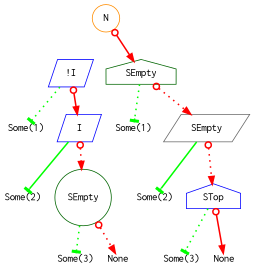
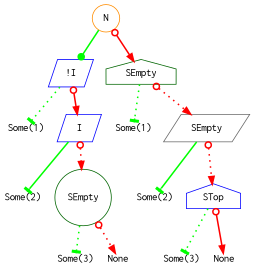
none -> (91, 42)
